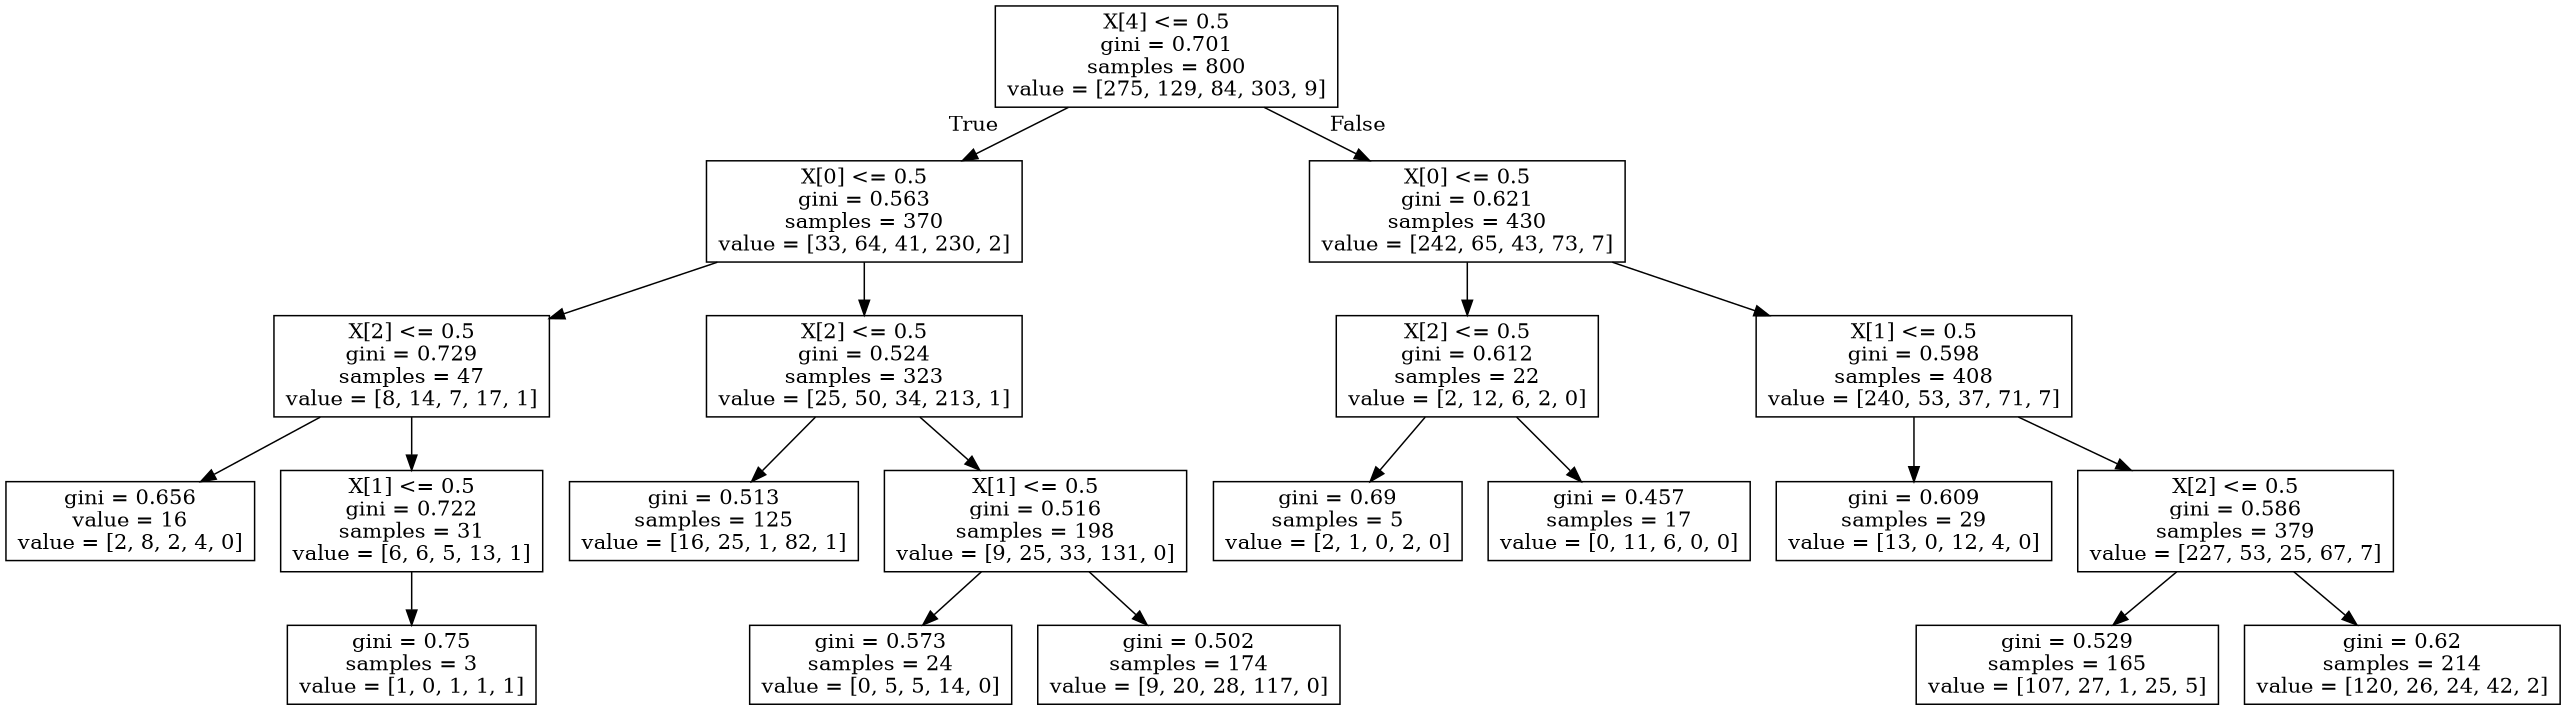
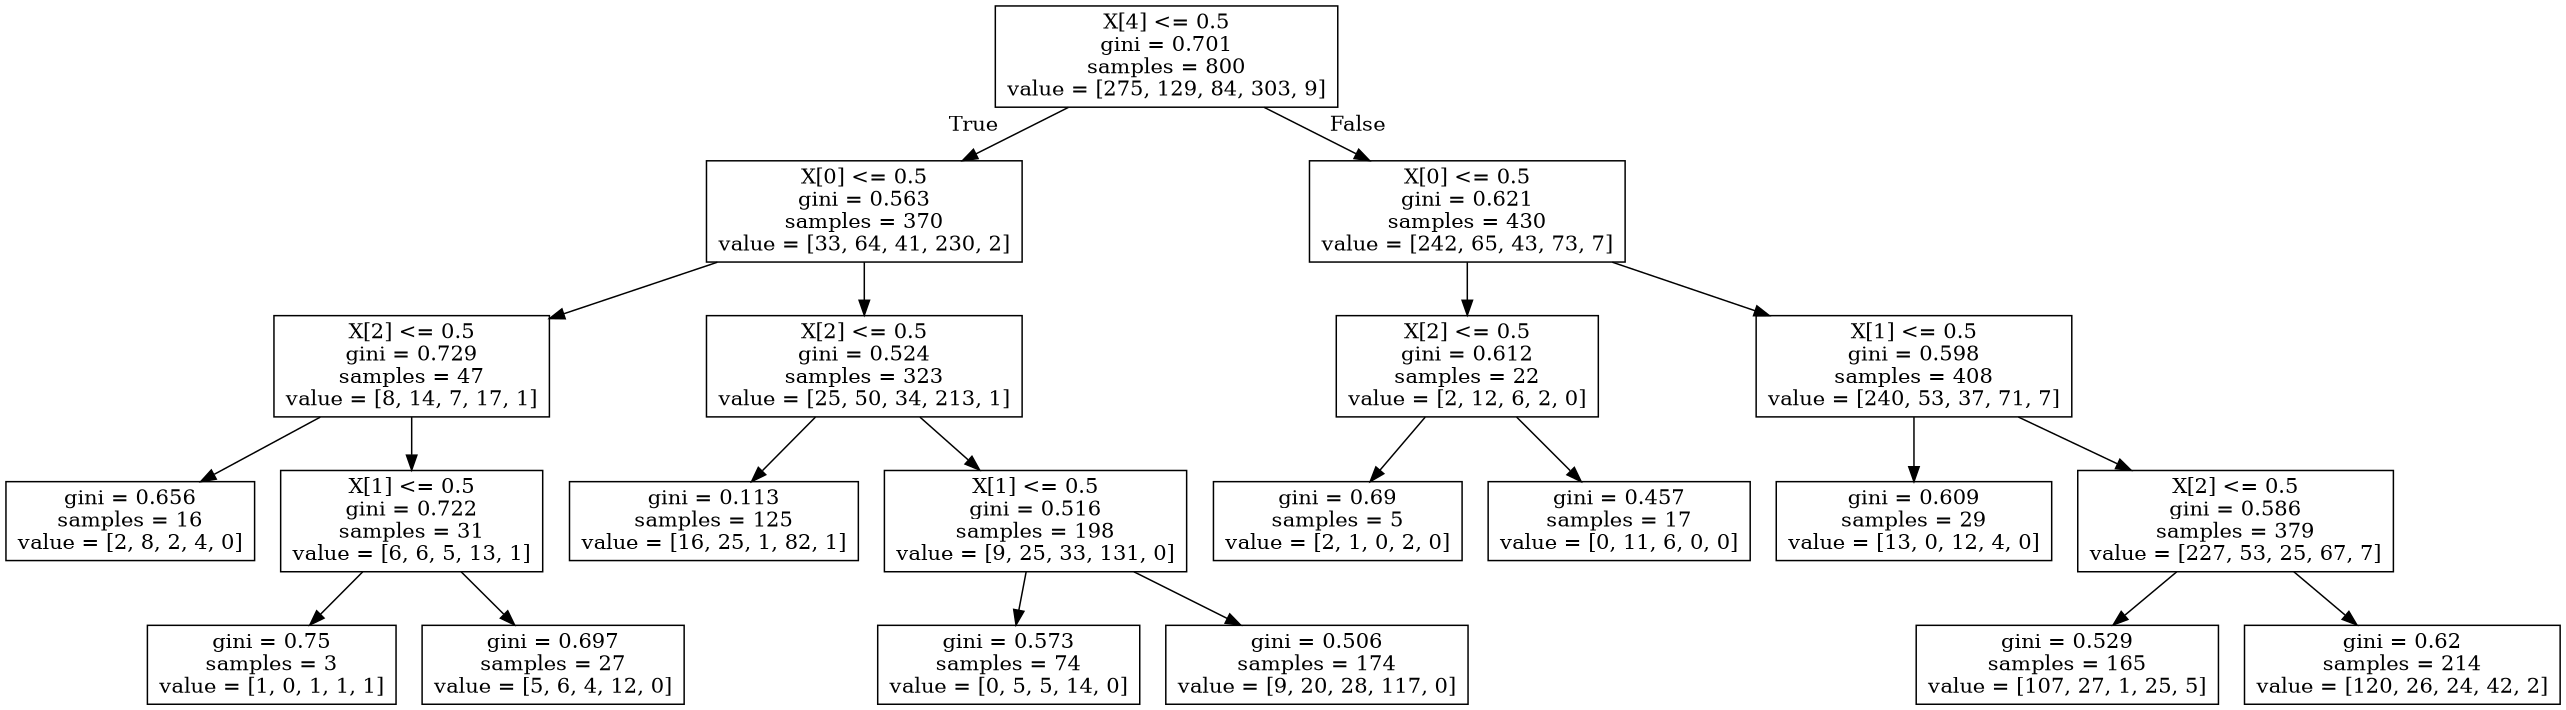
(130, 521) -> (130, 521)
(714, 521) -> (714, 521)
none -> (553, 665)
(881, 665) -> (1009, 665)
(1189, 665) -> (1317, 665)
